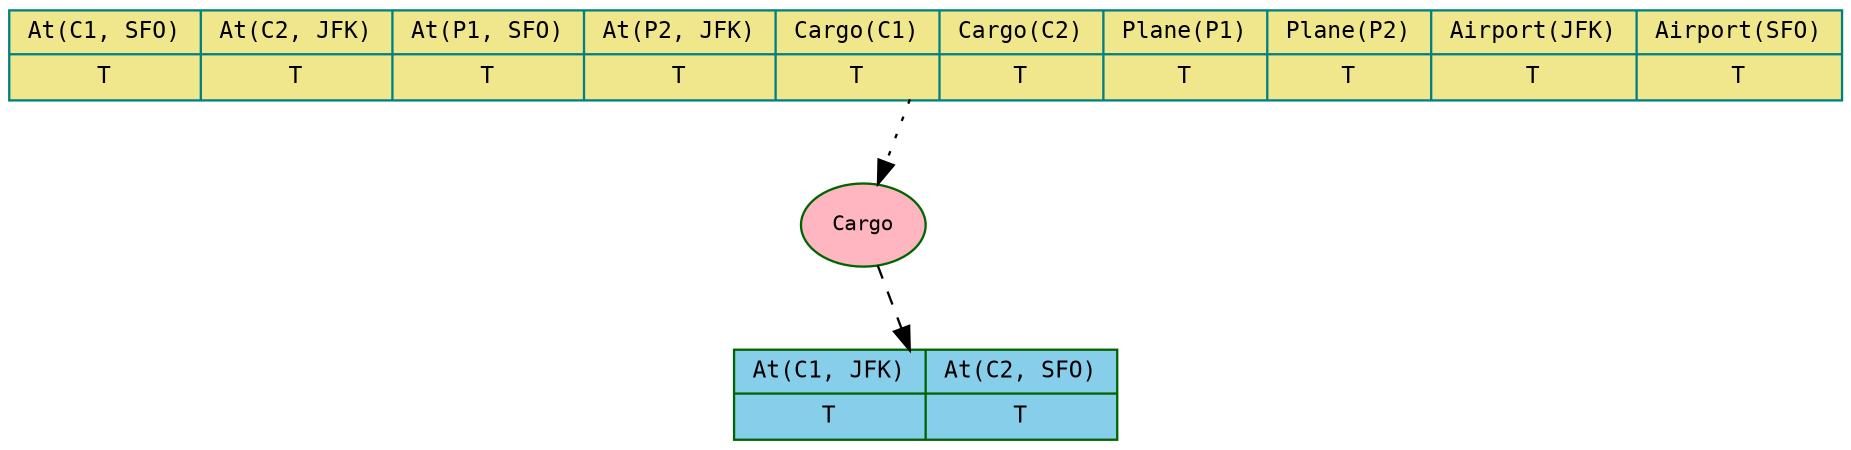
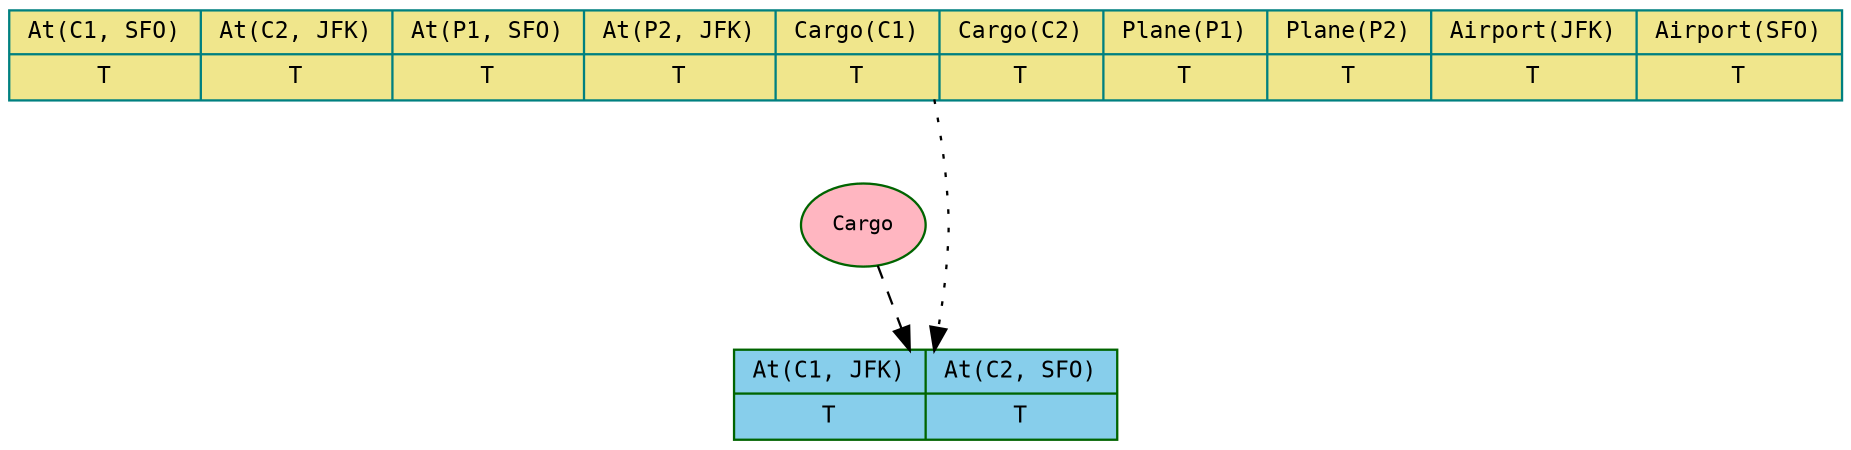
(898, 131) -> (948, 213)
